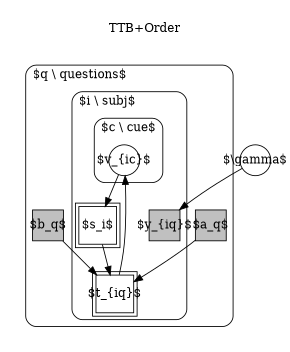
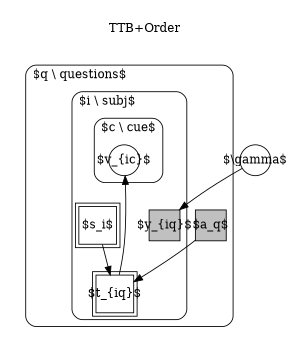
(113, 188) -> none
(48, 225) -> none
